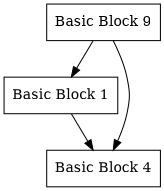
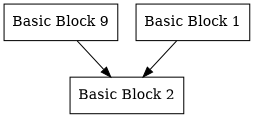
(85, 55) -> none
(104, 169) -> (127, 95)
